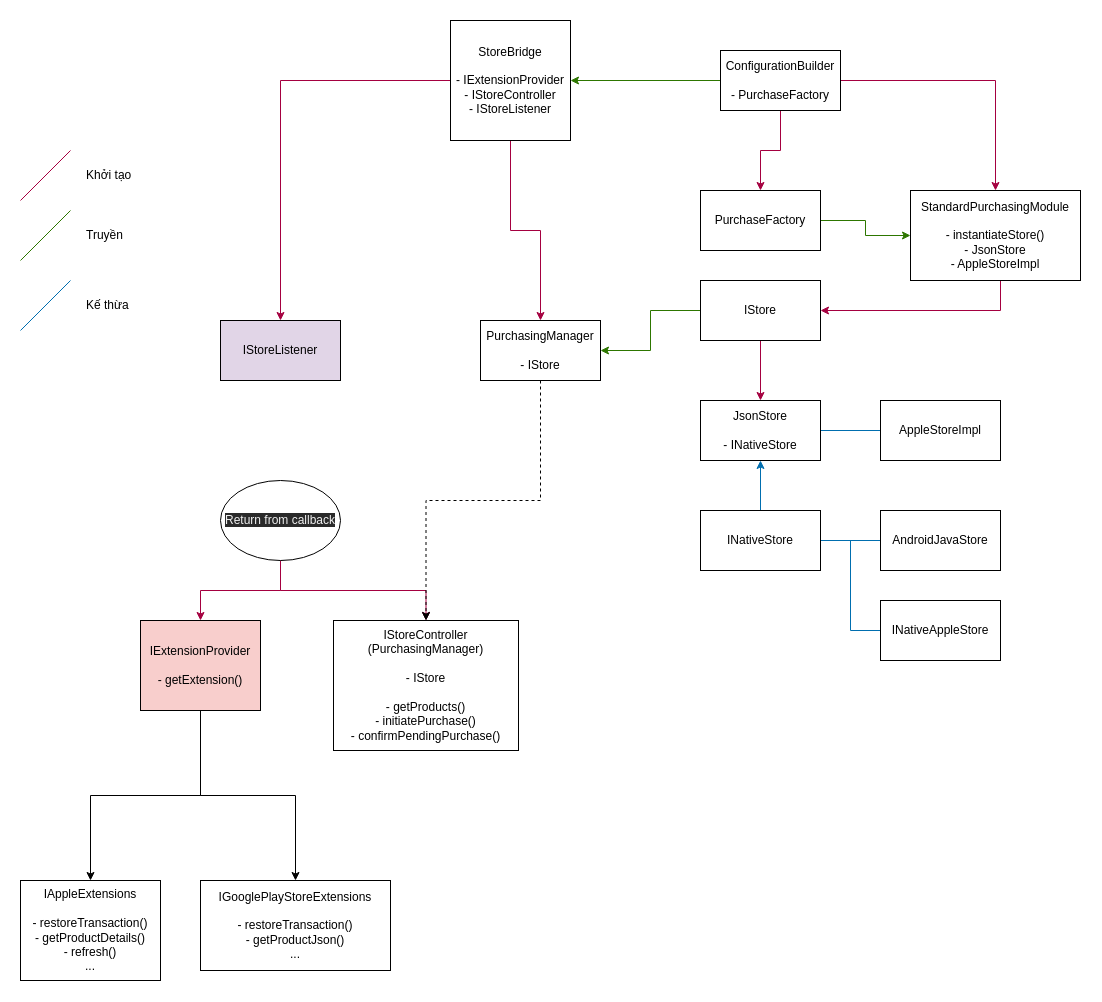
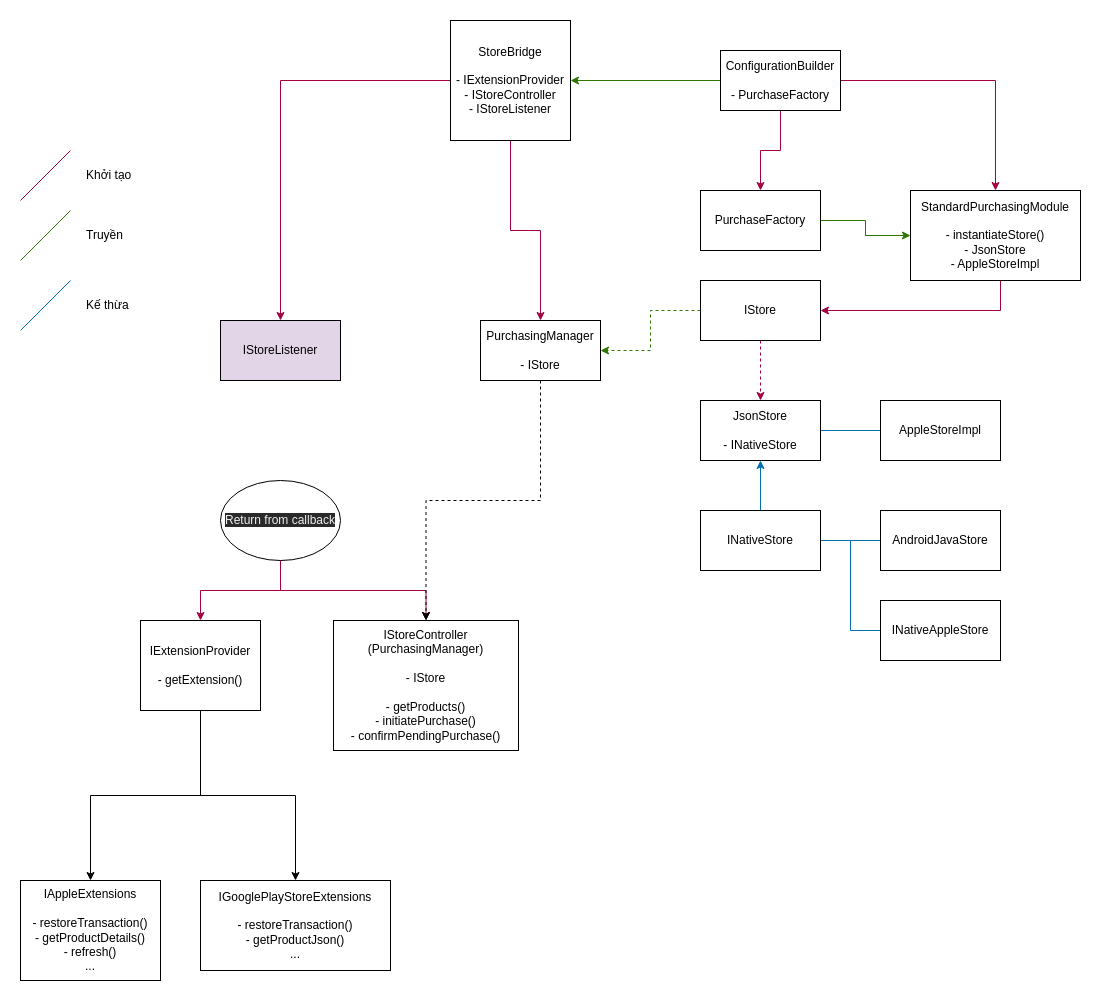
(651, 328) -> (651, 328)
(761, 368) -> (761, 368)
(201, 666) -> (201, 666)
